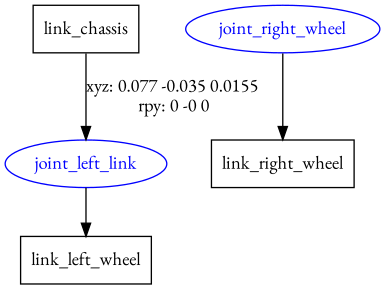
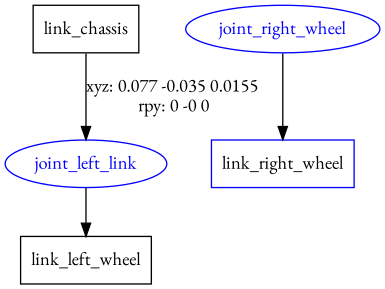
(283, 164) -> (283, 164)
